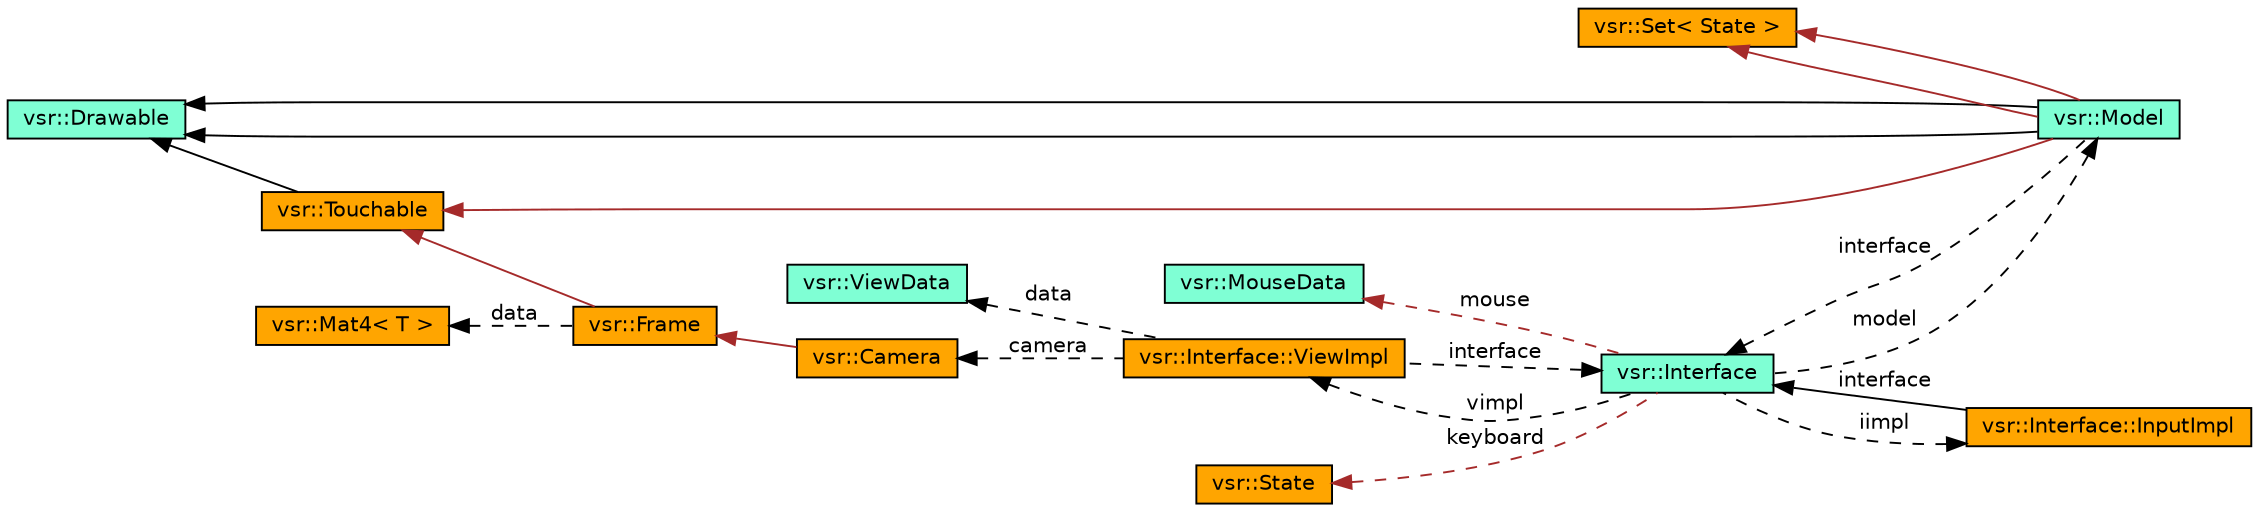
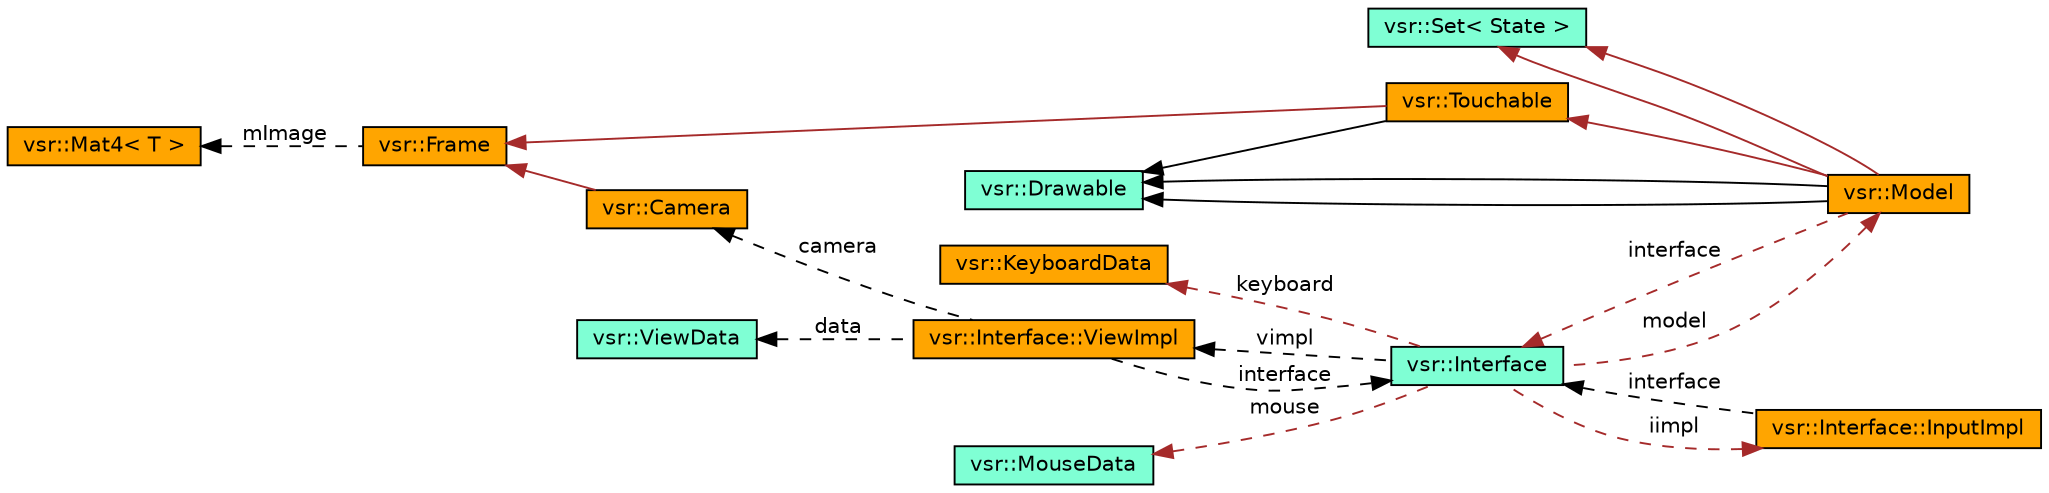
(1688, 28) -> (1477, 28)
(2109, 119) -> (1899, 194)
(1927, 262) -> (1694, 275)
(508, 272) -> (956, 124)
(1962, 311) -> (1730, 330)
(511, 314) -> (282, 135)
(1880, 399) -> (1669, 402)
(1831, 435) -> (1619, 438)
(1264, 484) -> (1054, 265)
